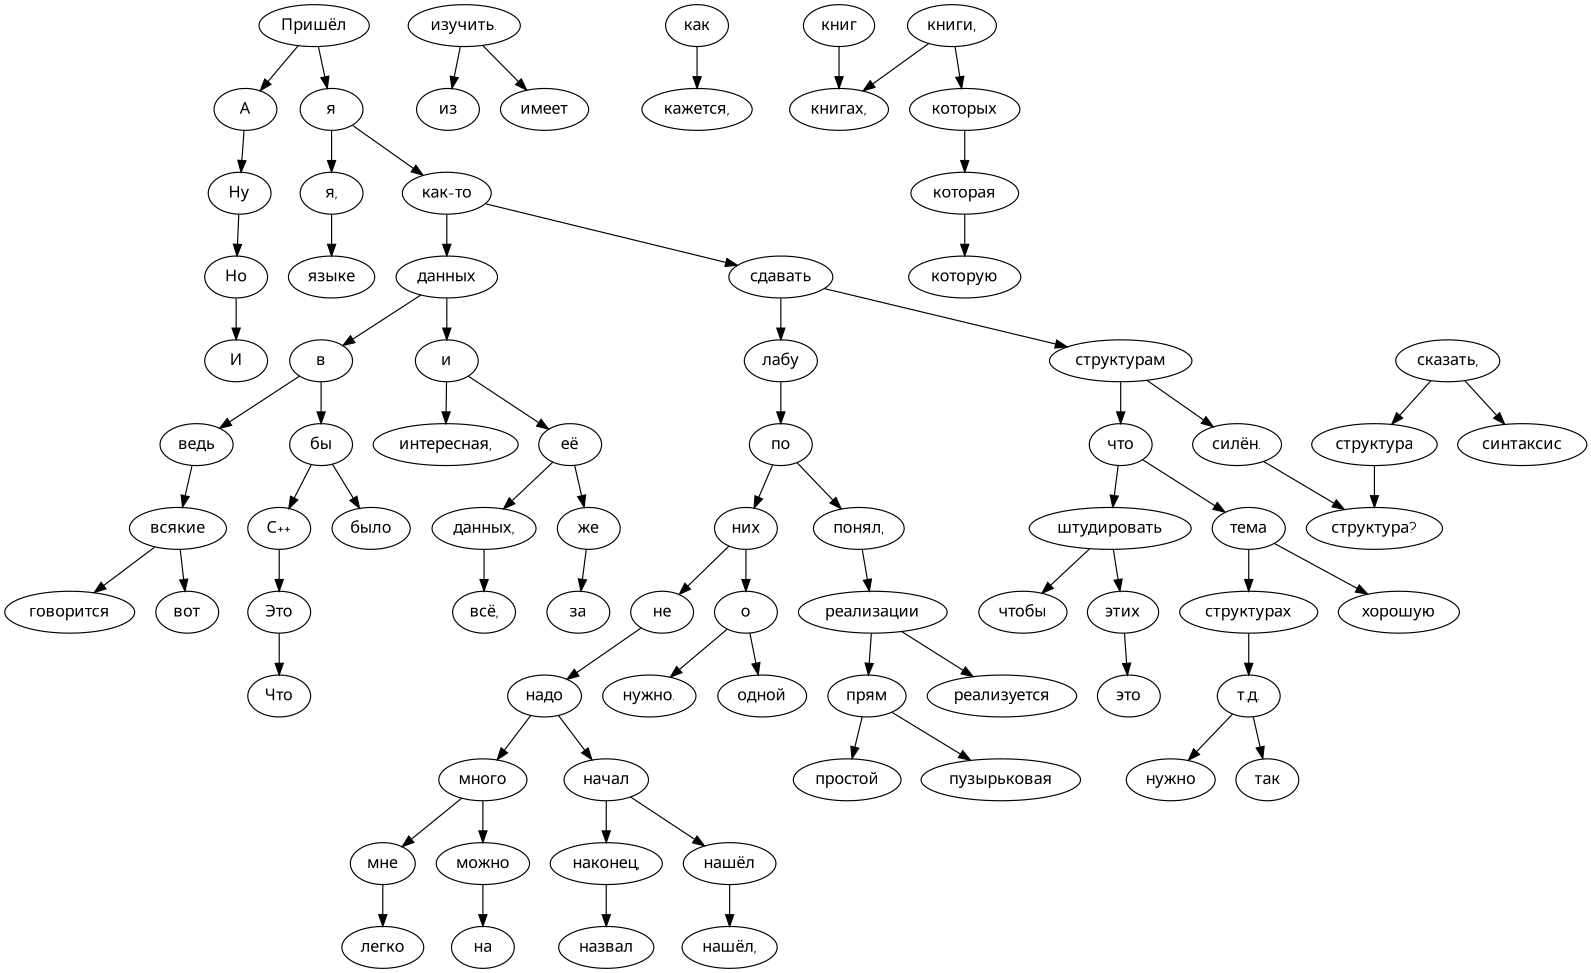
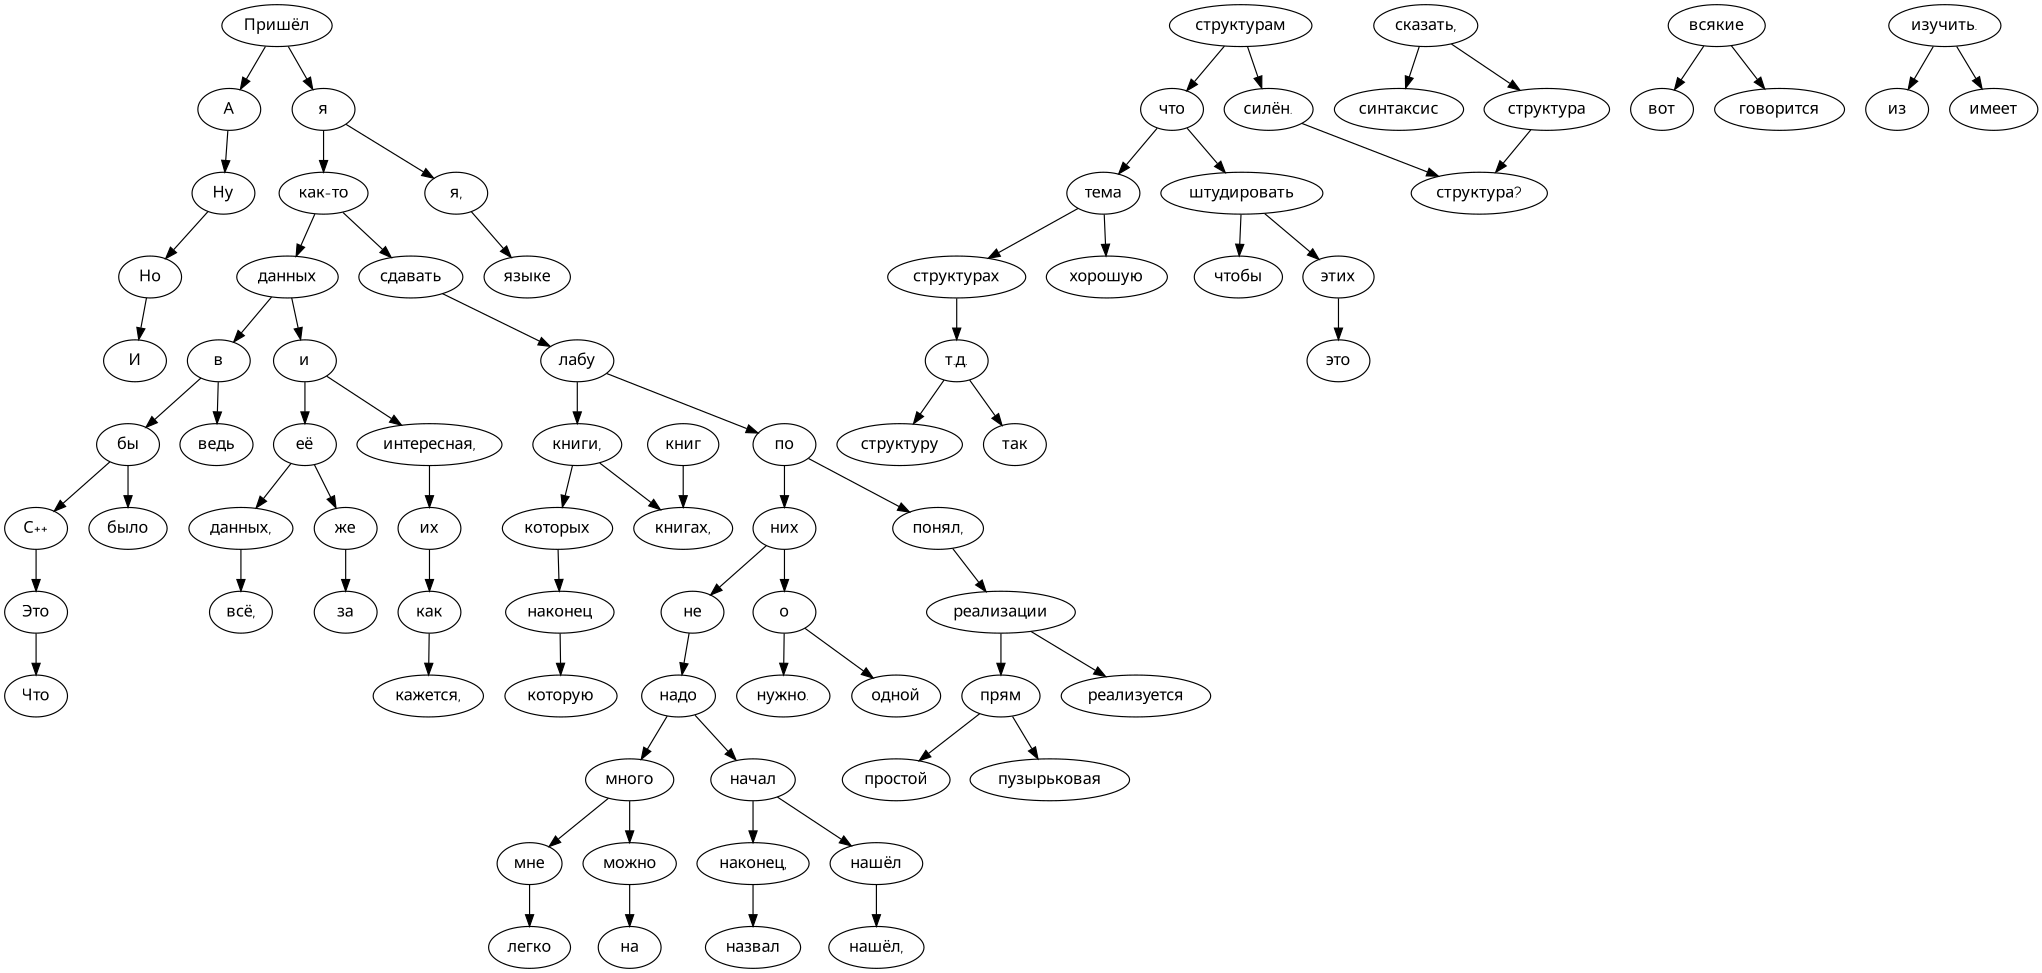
(965, 193) -> (560, 612)
(940, 316) -> none
none -> (577, 397)
(189, 481) -> none
none -> (429, 528)
(1171, 780) -> (900, 445)
